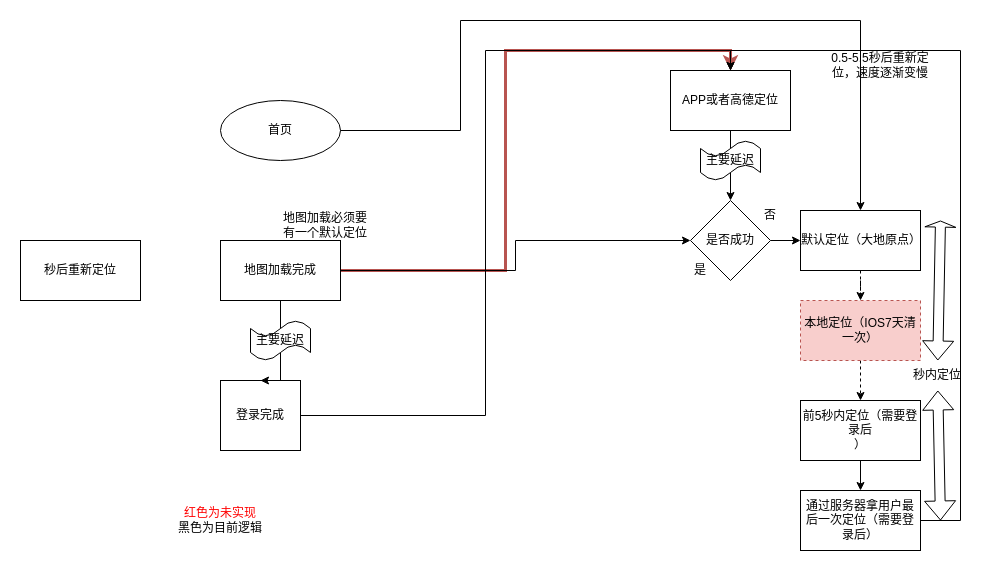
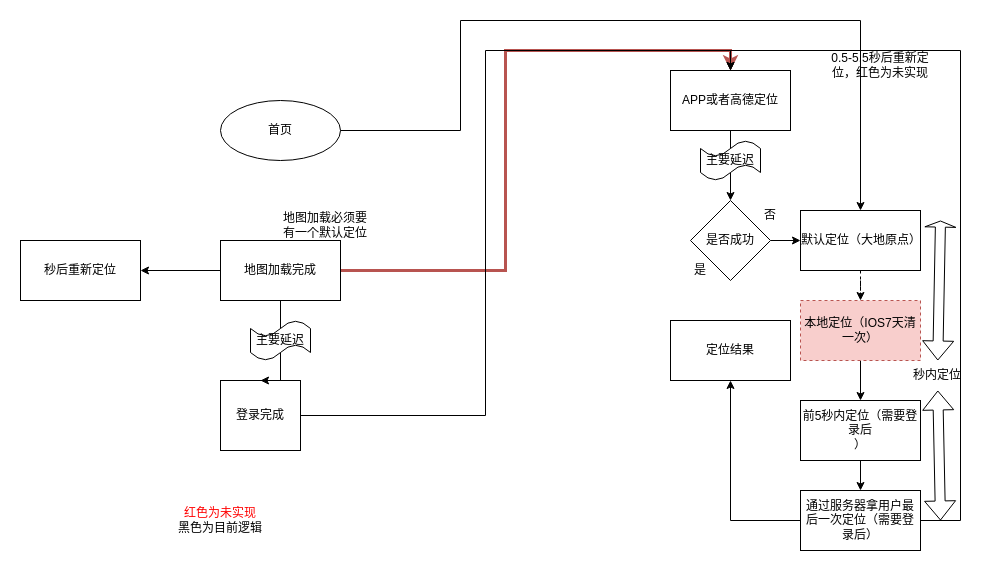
(881, 66) -> (881, 66)
(581, 241) -> (184, 271)
none -> (731, 351)
(861, 377) -> (861, 377)
none -> (731, 489)
